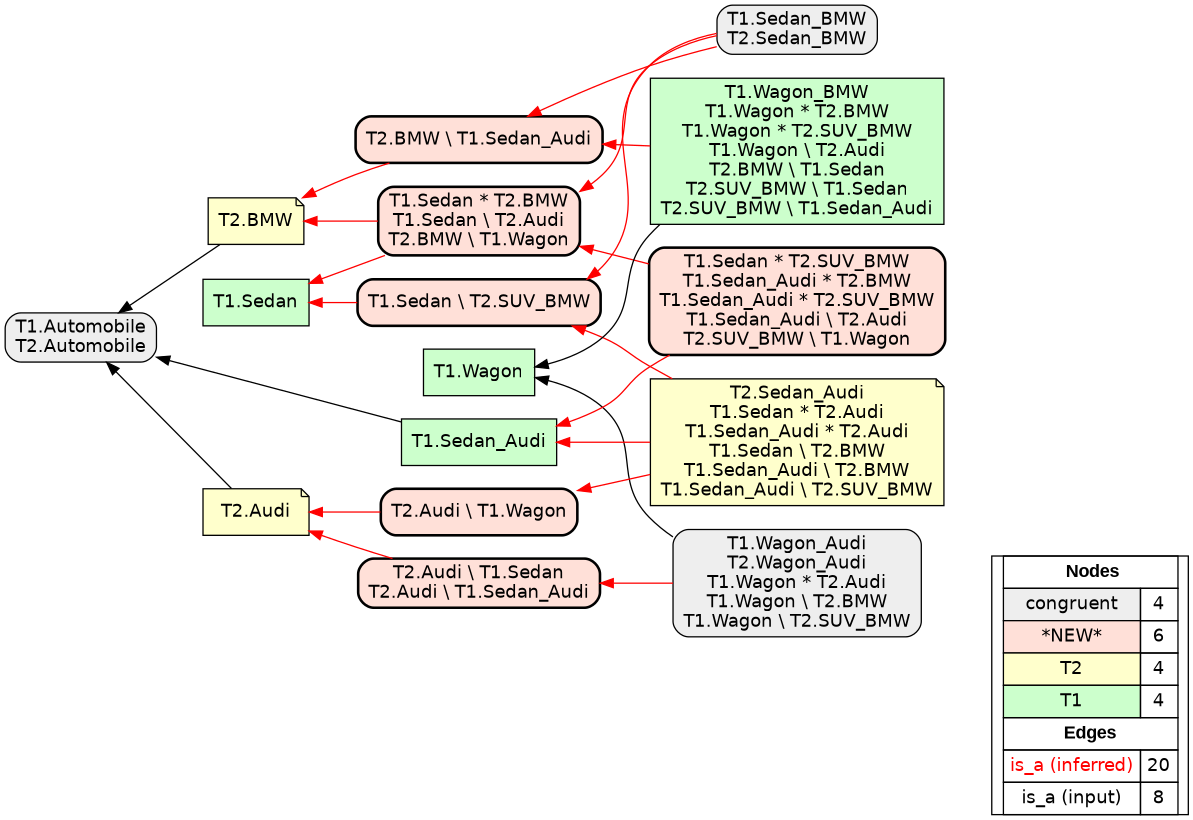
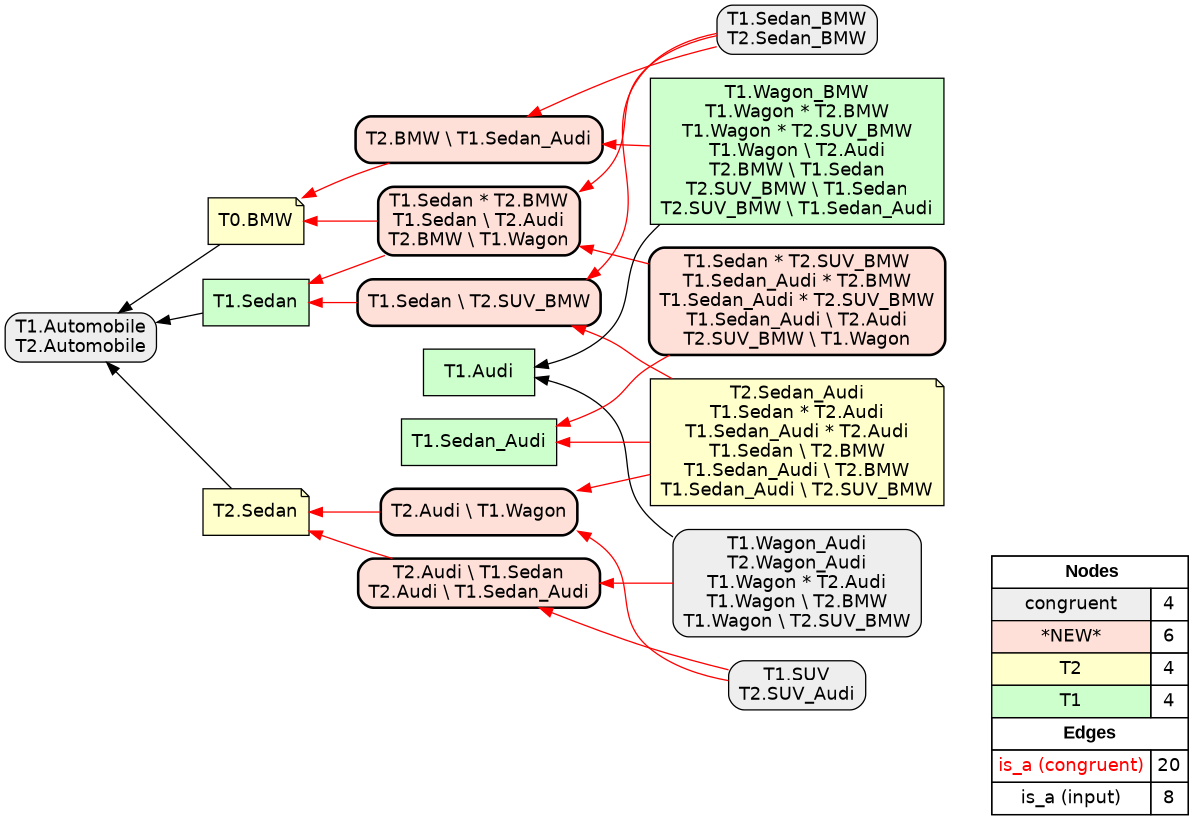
(256, 221) -> (256, 221)
(479, 372) -> (479, 372)
(285, 391) -> (186, 316)
(256, 512) -> (256, 512)
none -> (797, 685)
(1072, 765) -> (1071, 765)
